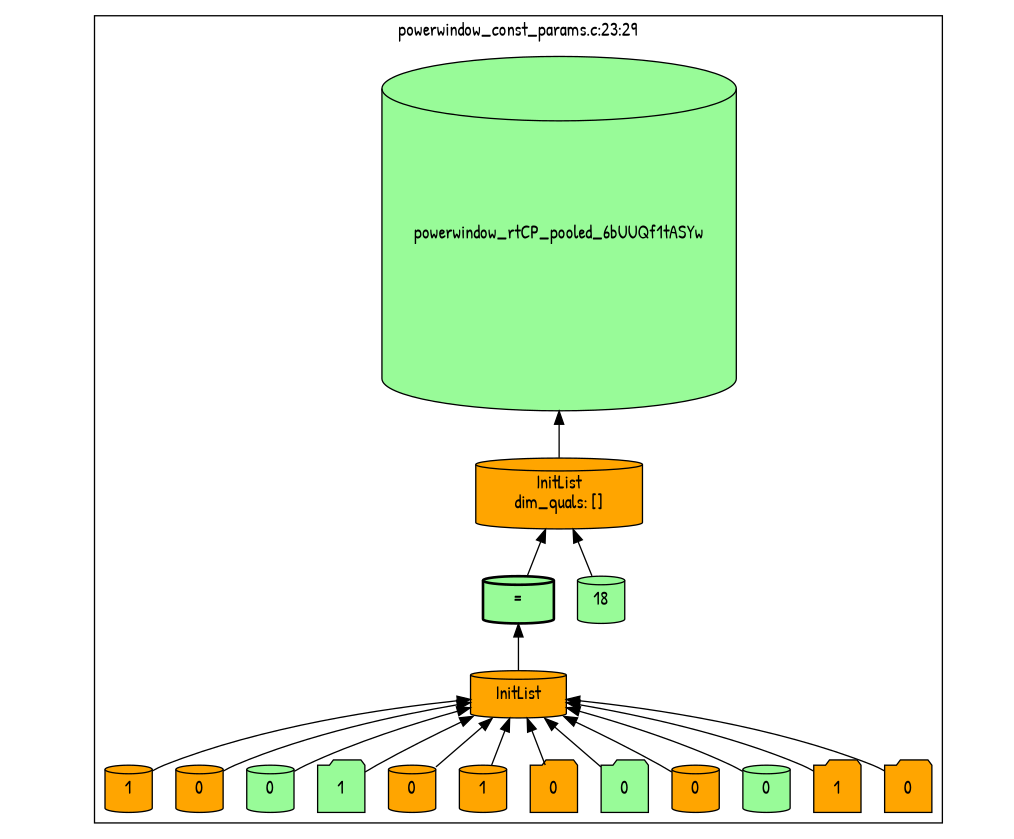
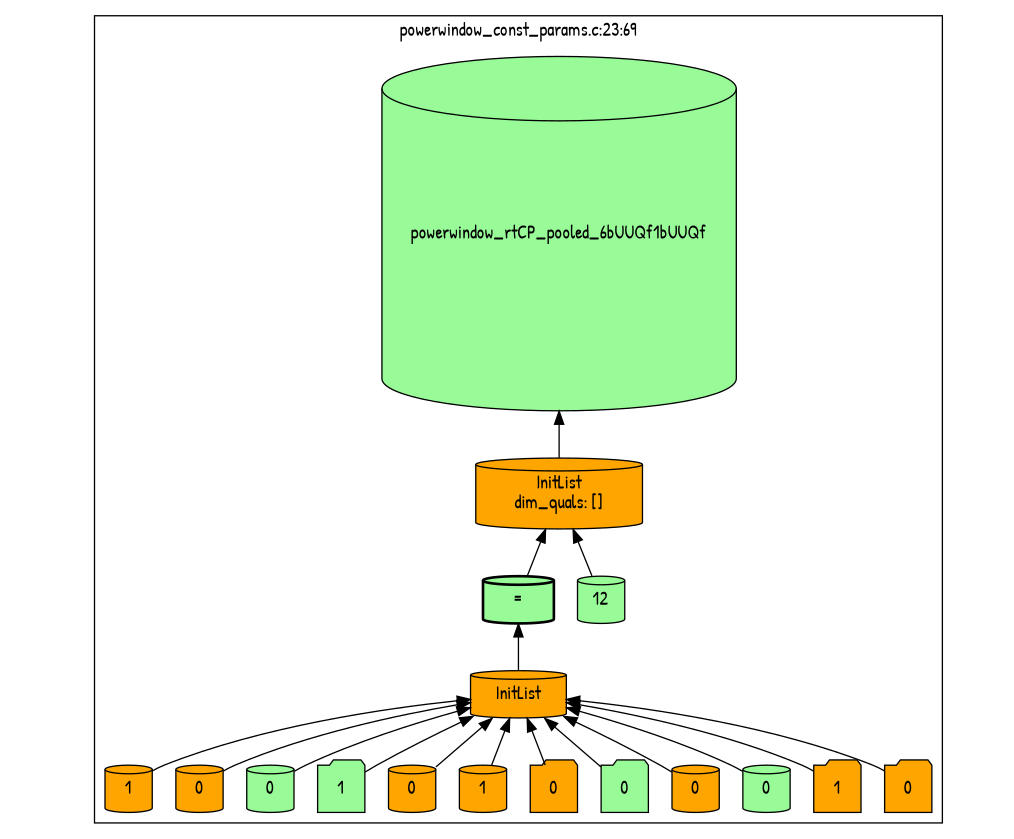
(518, 31) -> (518, 31)
(559, 234) -> (559, 234)
(601, 600) -> (601, 600)
